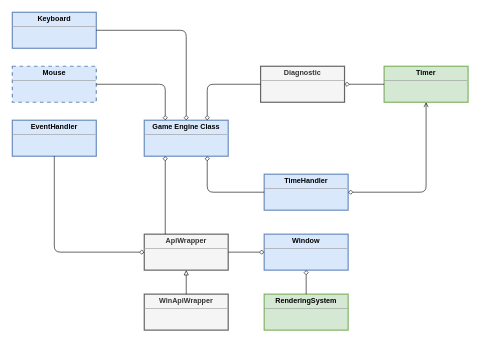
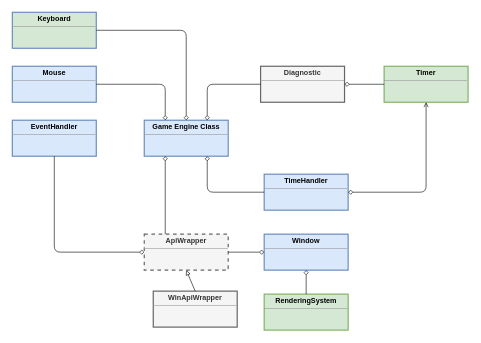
(54, 30) -> (54, 30)
(54, 84) -> (54, 84)
(186, 252) -> (186, 252)
(186, 312) -> (195, 309)
